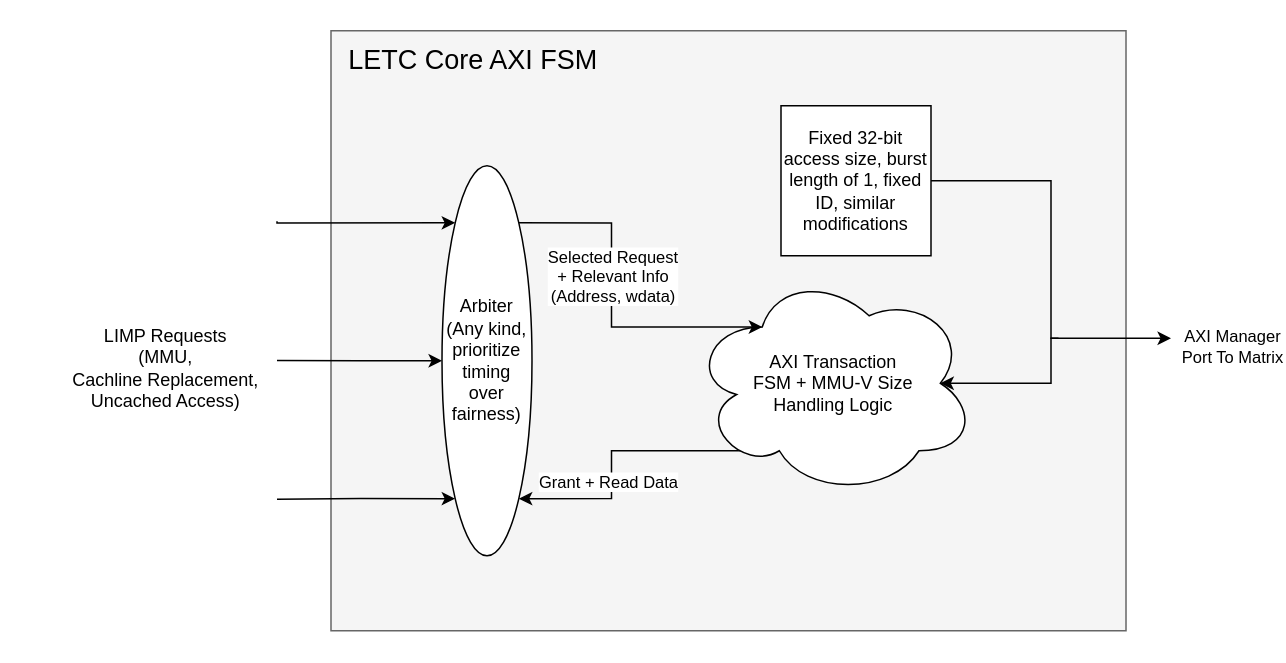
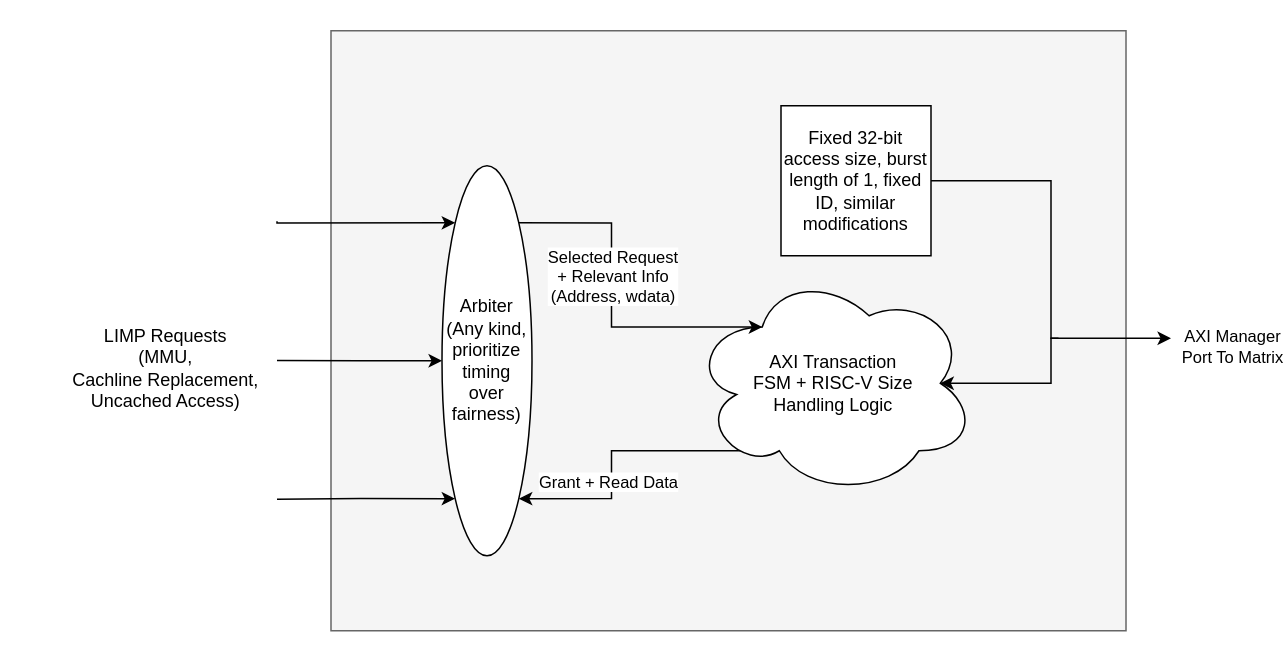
(473, 61) -> none
(833, 383) -> (833, 383)
